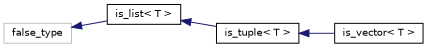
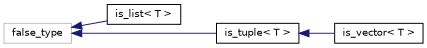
(204, 24) -> (149, 33)
